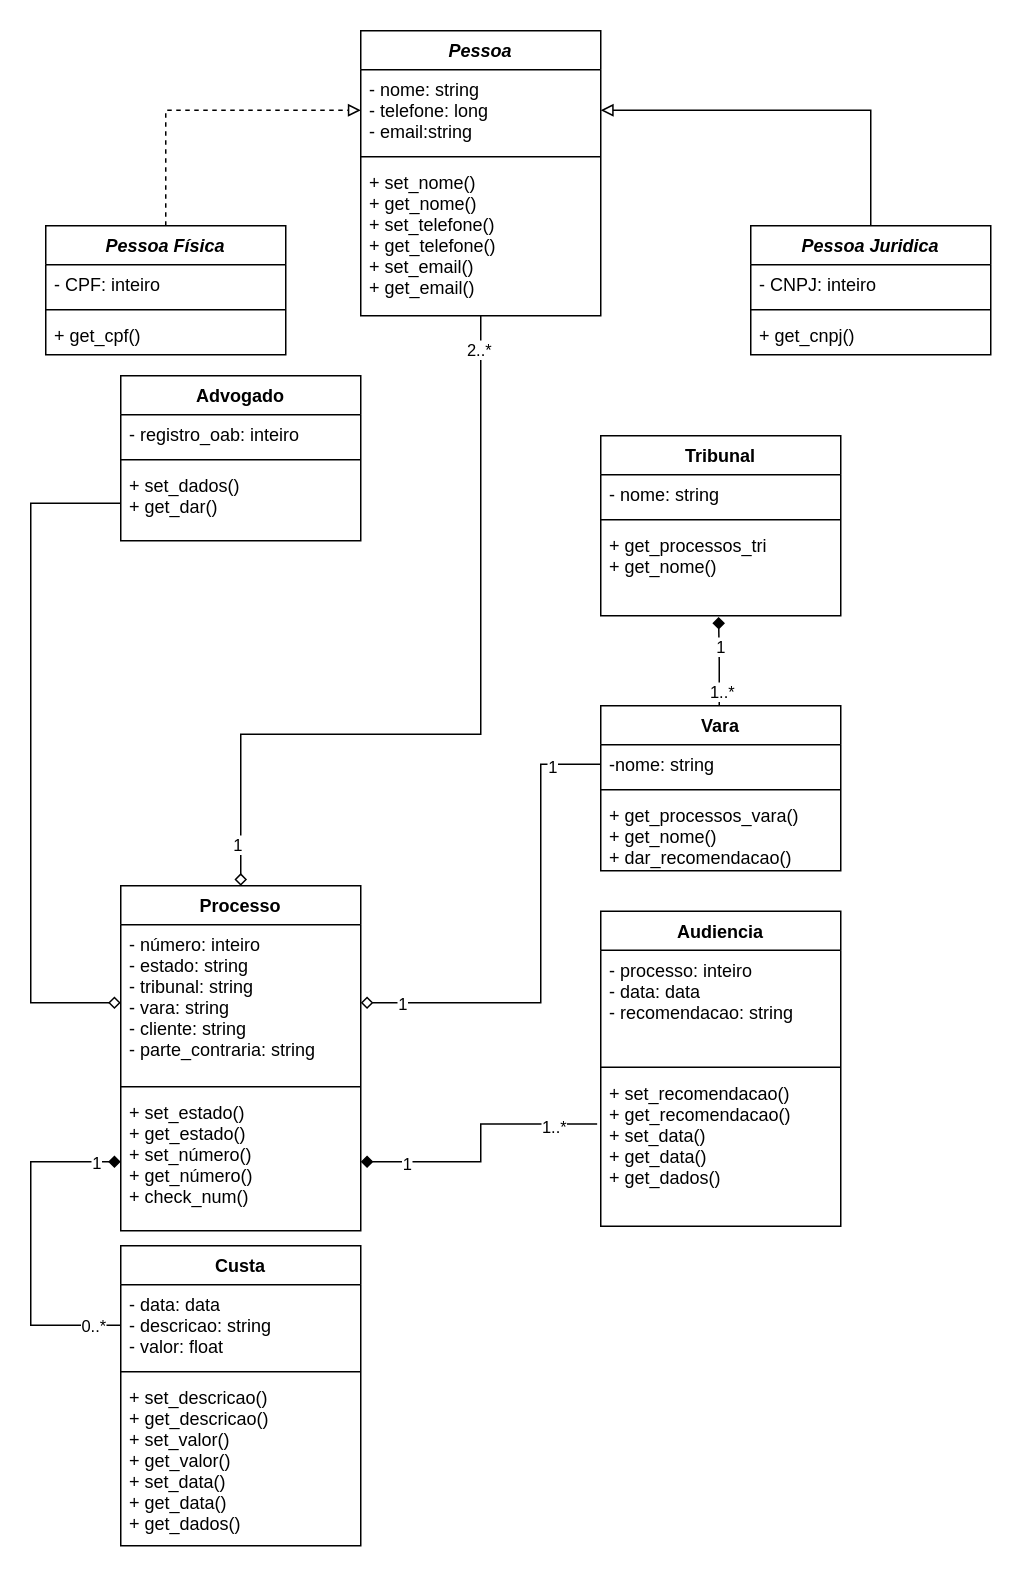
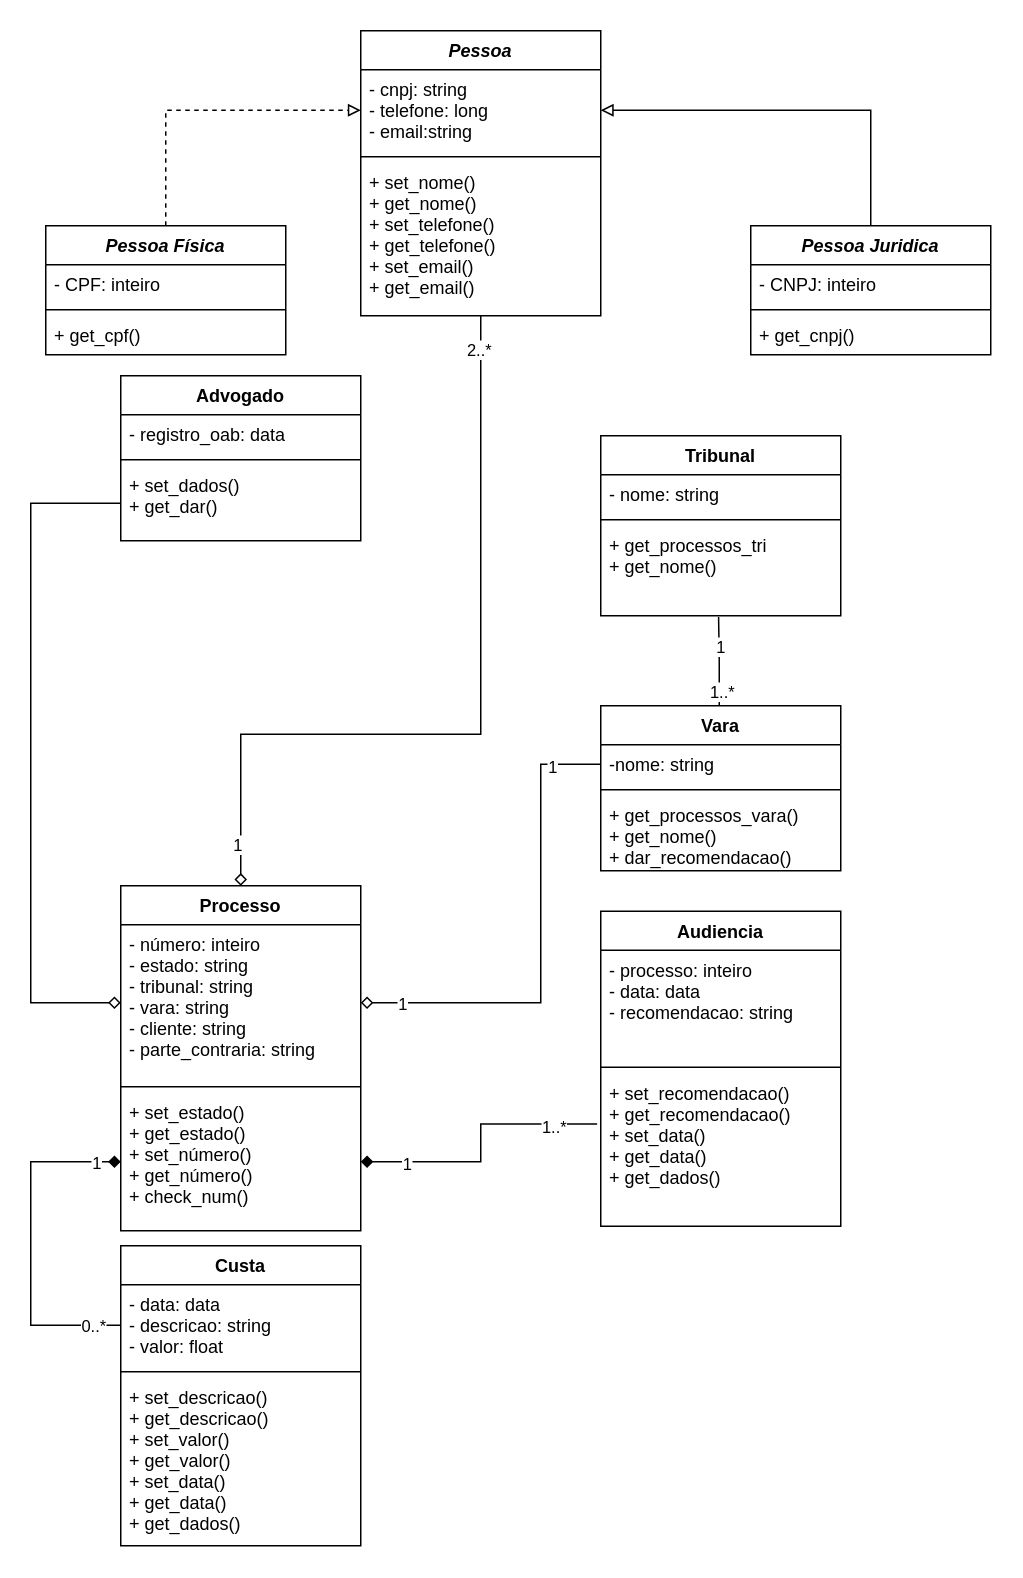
(430, 90) -> (430, 90)
(231, 435) -> (220, 435)
(719, 629) -> (719, 624)
